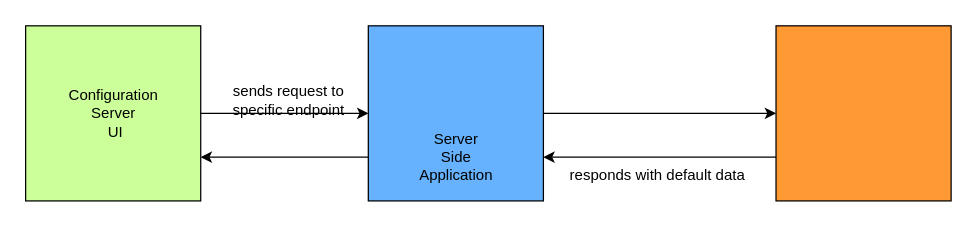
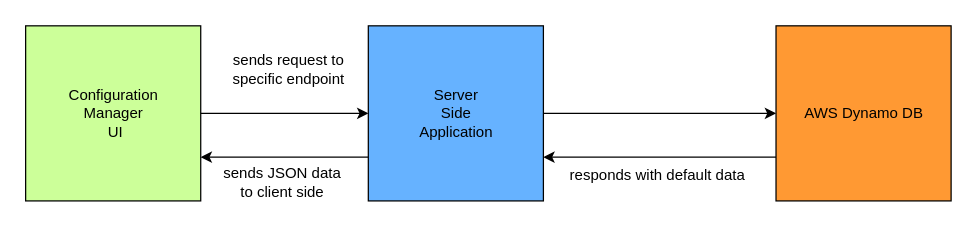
(288, 101) -> (288, 69)
(114, 113) -> (114, 113)
none -> (863, 113)
(456, 157) -> (456, 113)
none -> (282, 182)
